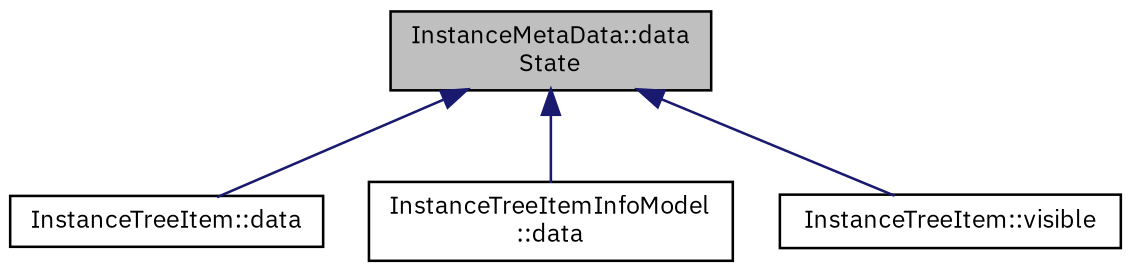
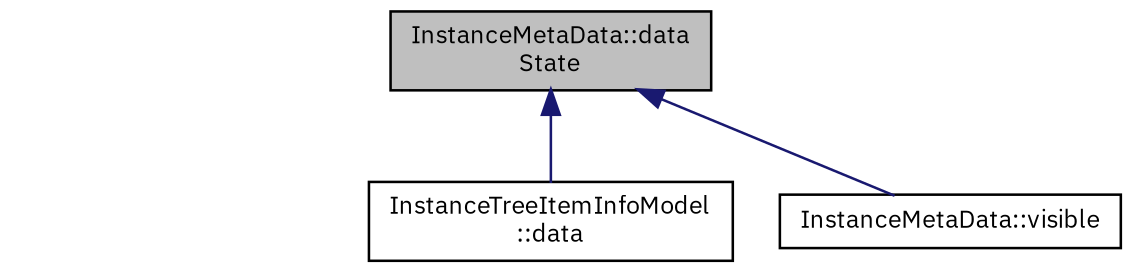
(167, 221) -> none
(950, 221) -> (950, 221)
